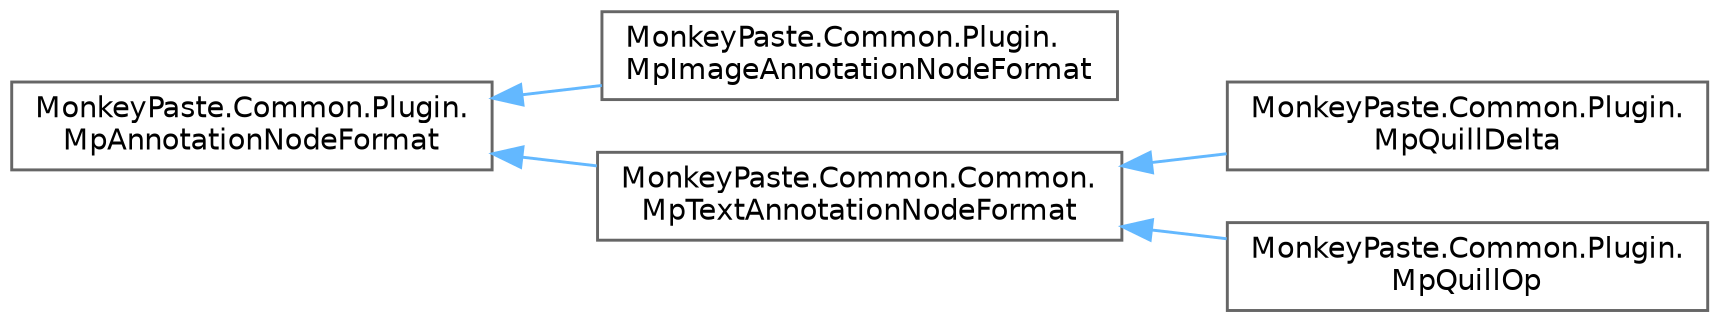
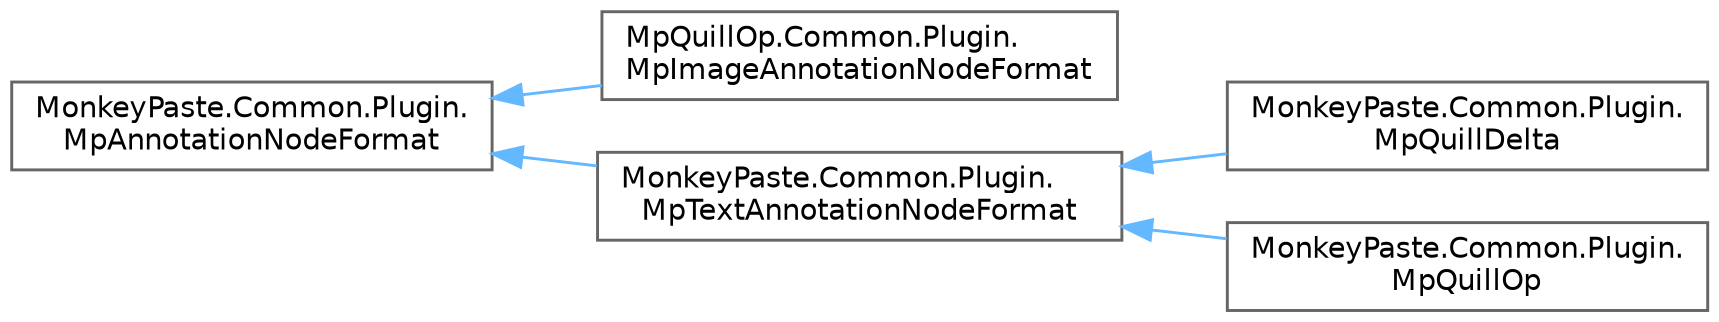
(860, 56) -> (860, 56)
(860, 196) -> (860, 196)
